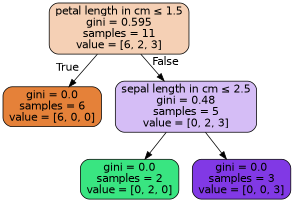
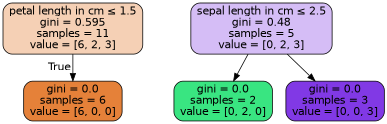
(150, 65) -> none
